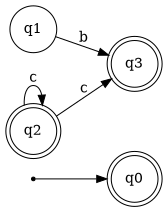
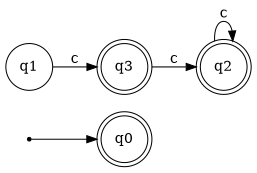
(84, 38) -> (75, 59)
(80, 100) -> (169, 67)
